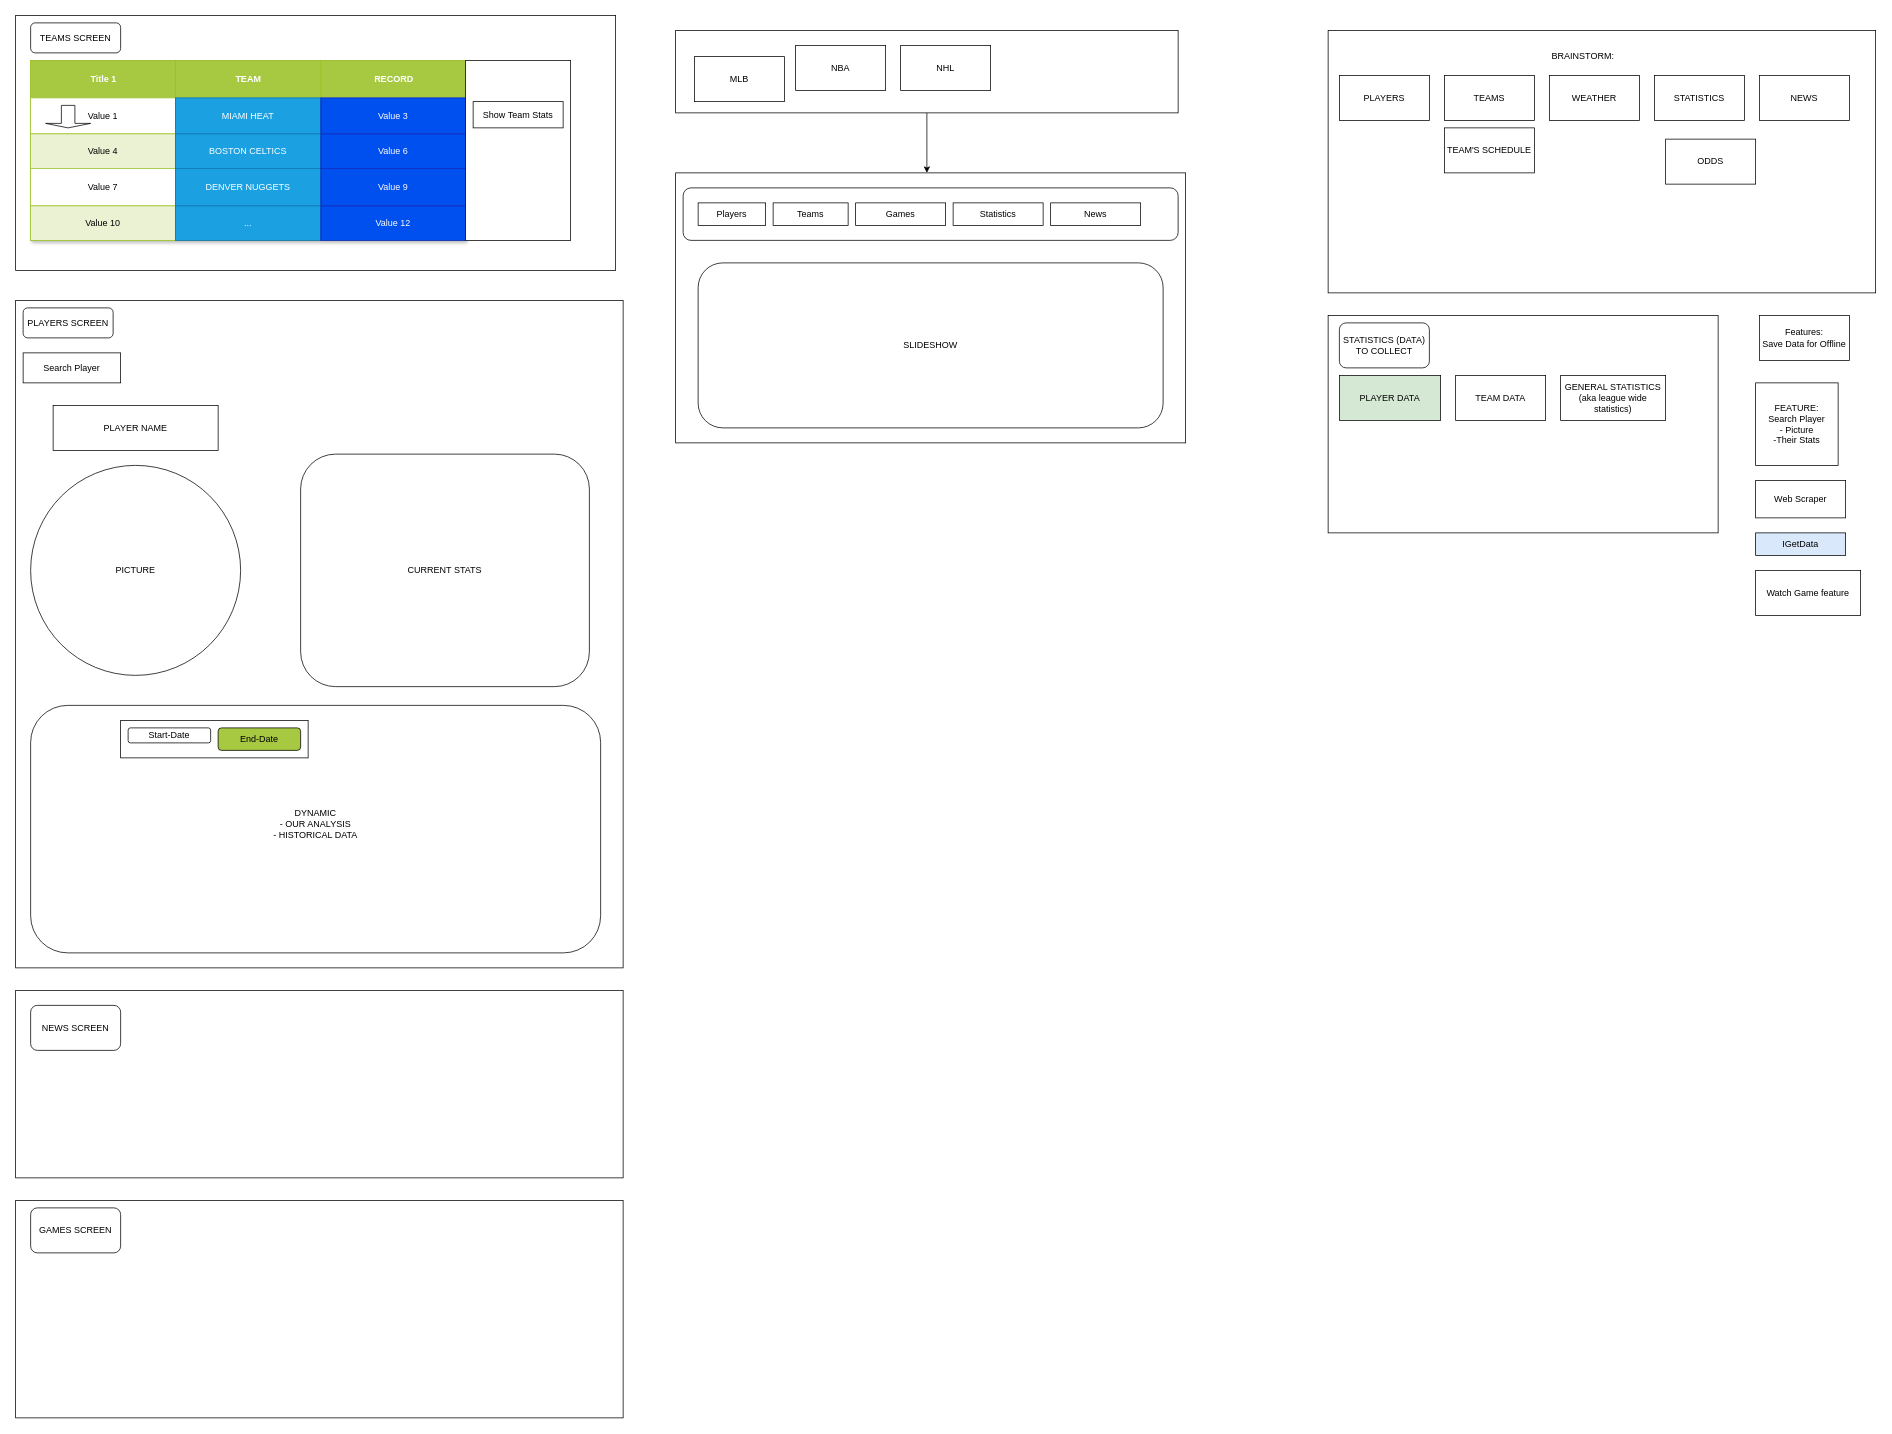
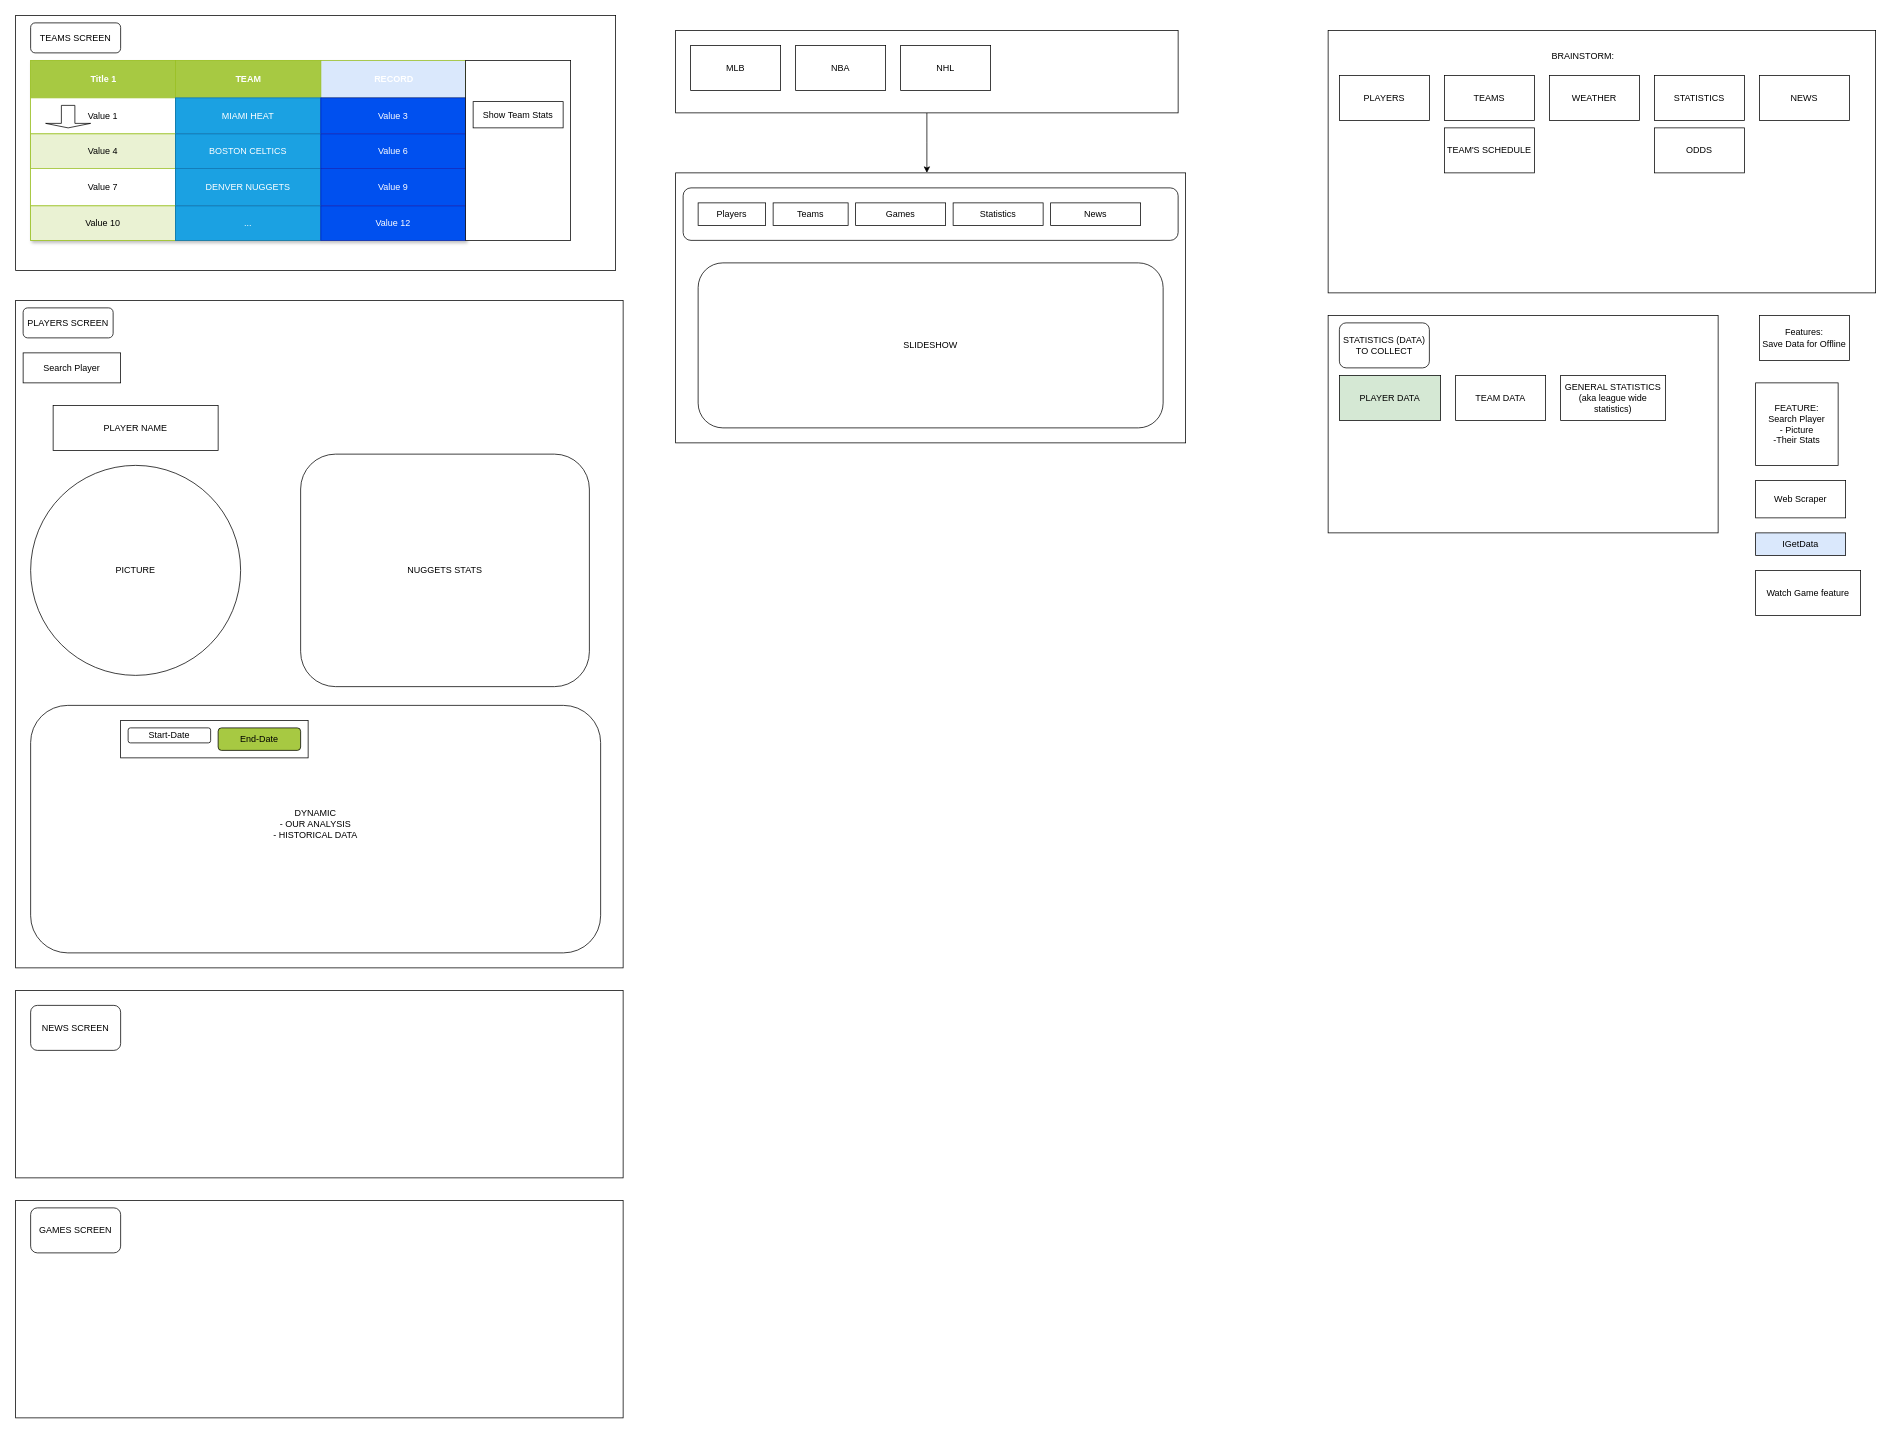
(393, 79) -> (393, 79)
(739, 79) -> (735, 68)
(1710, 162) -> (1699, 150)
(445, 570) -> (445, 570)
